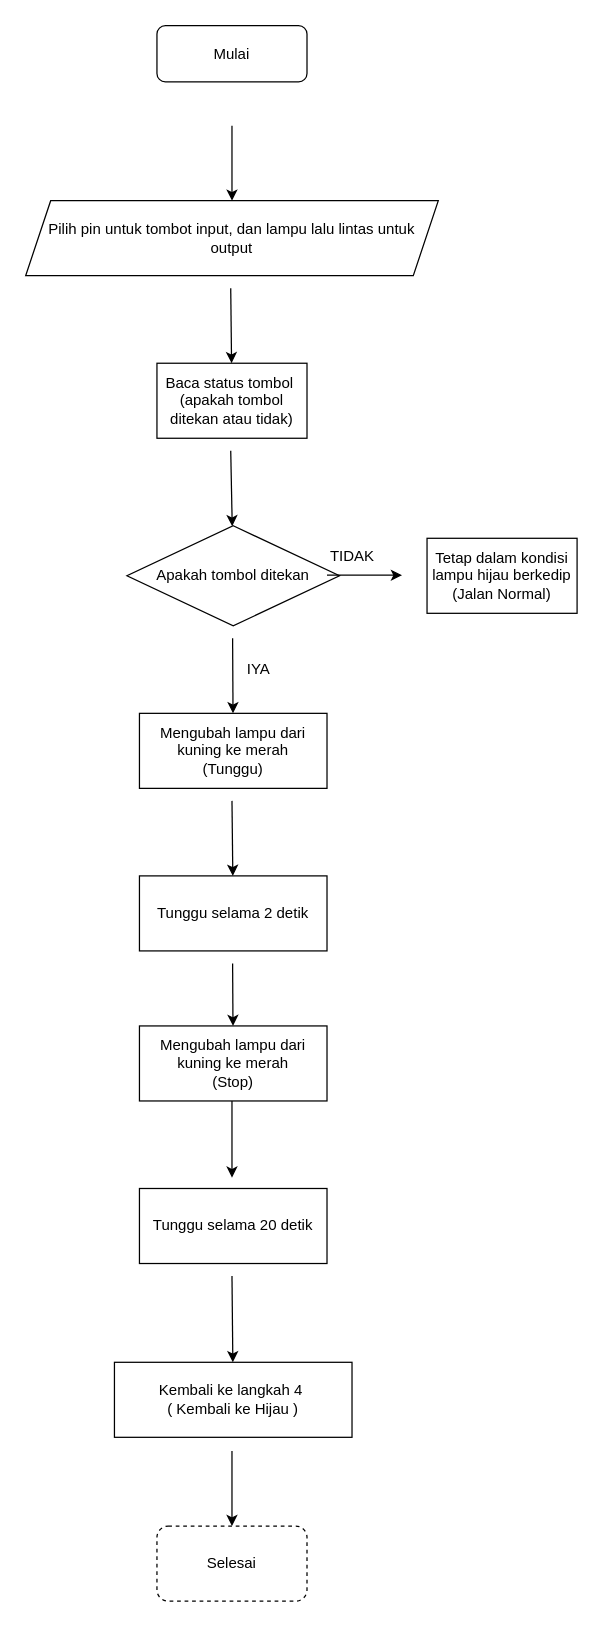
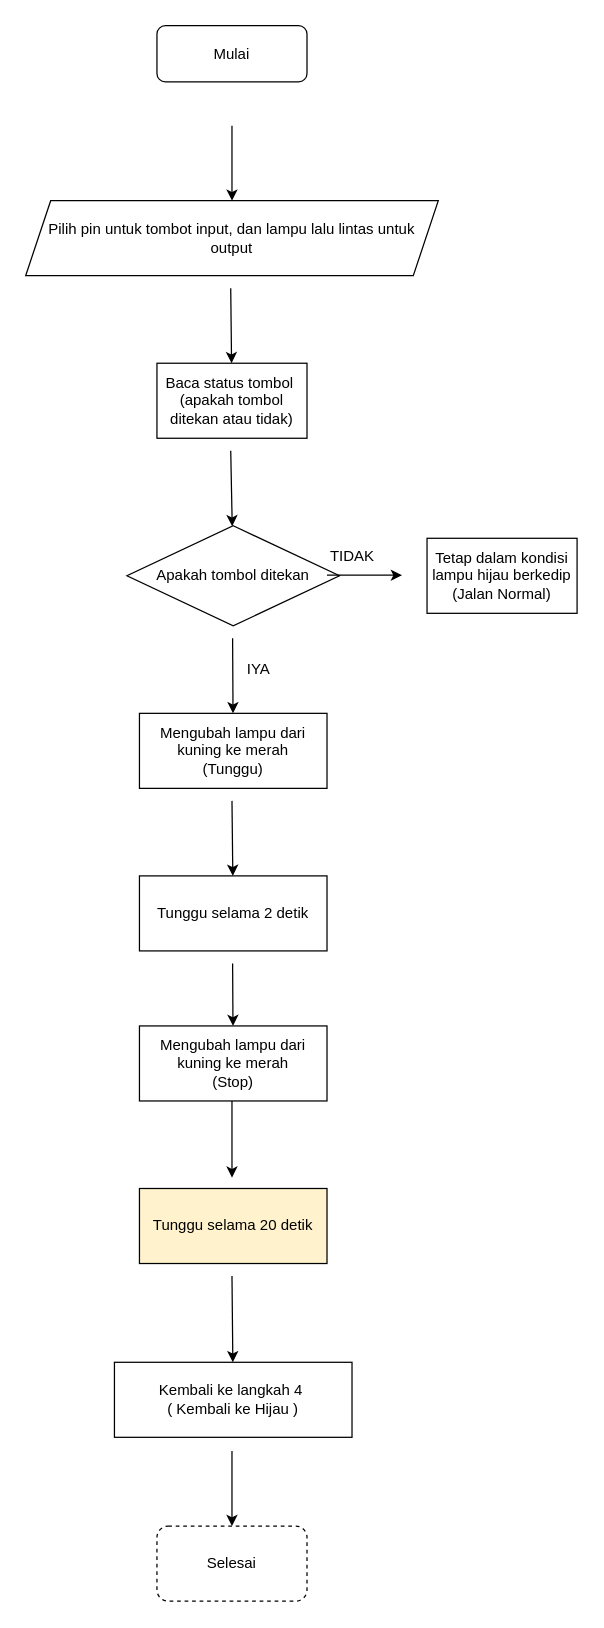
(233, 1226) -> (233, 1226)
